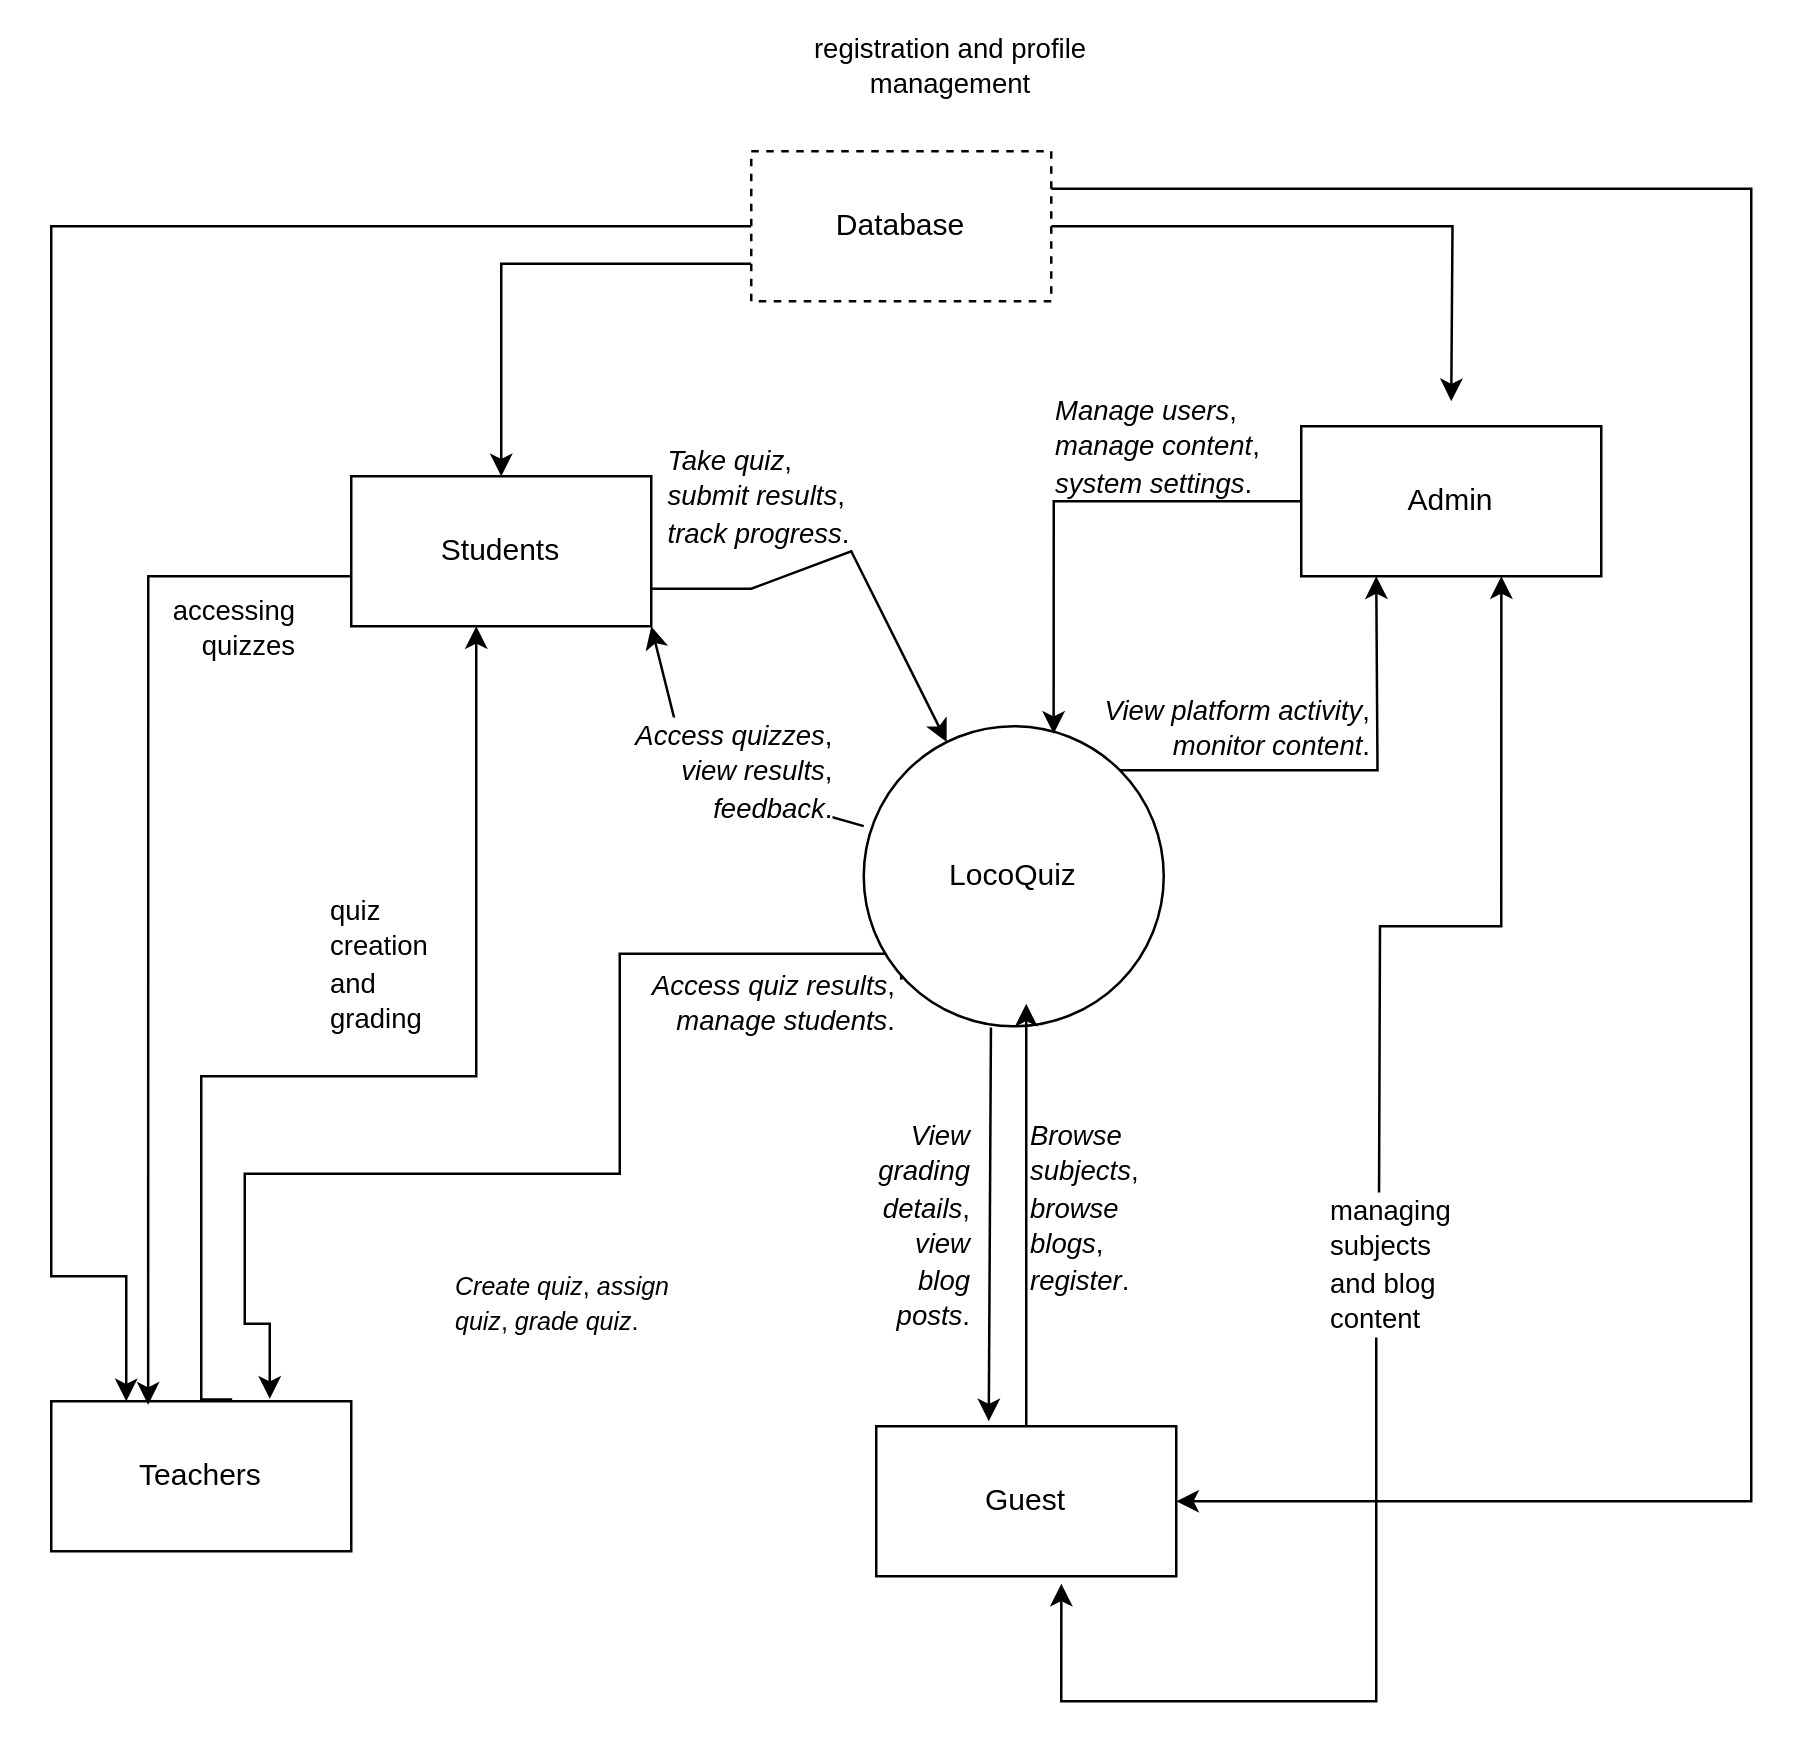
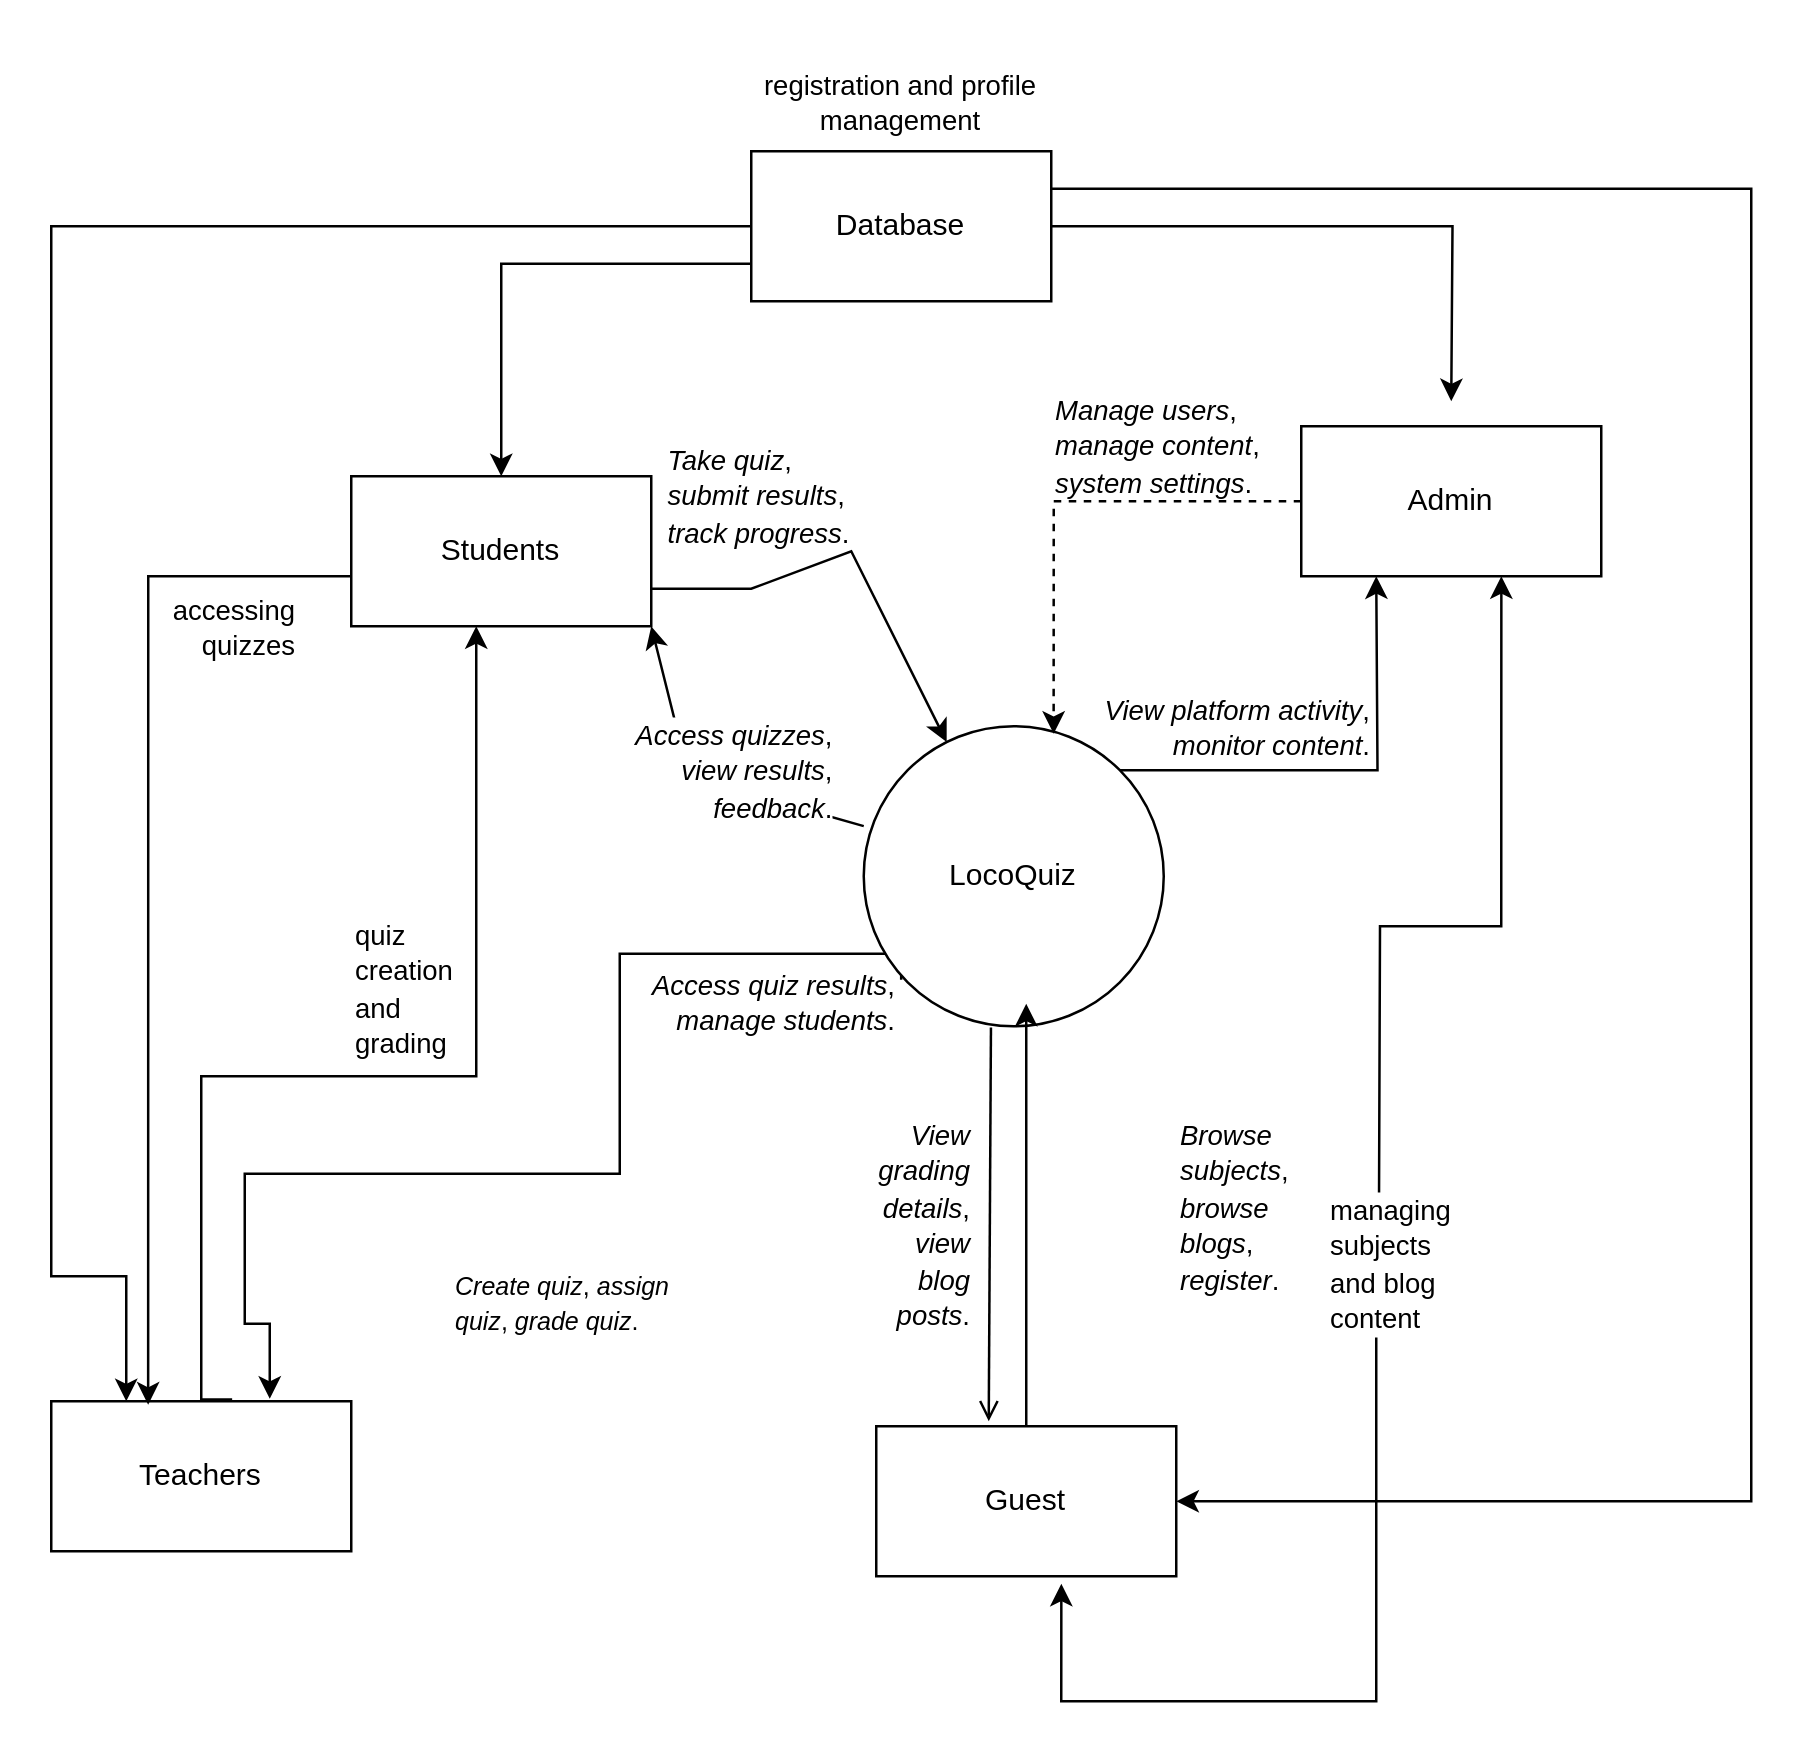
(951, 64) -> (901, 101)
(901, 226) -> (901, 226)
(1067, 501) -> (1067, 501)
(401, 964) -> (426, 989)
(1089, 1201) -> (1239, 1201)
(989, 1403) -> (989, 1407)
